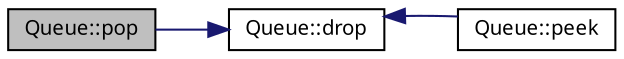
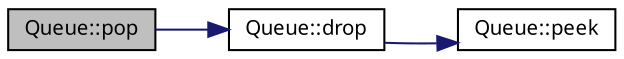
(432, 16) -> (411, 43)
